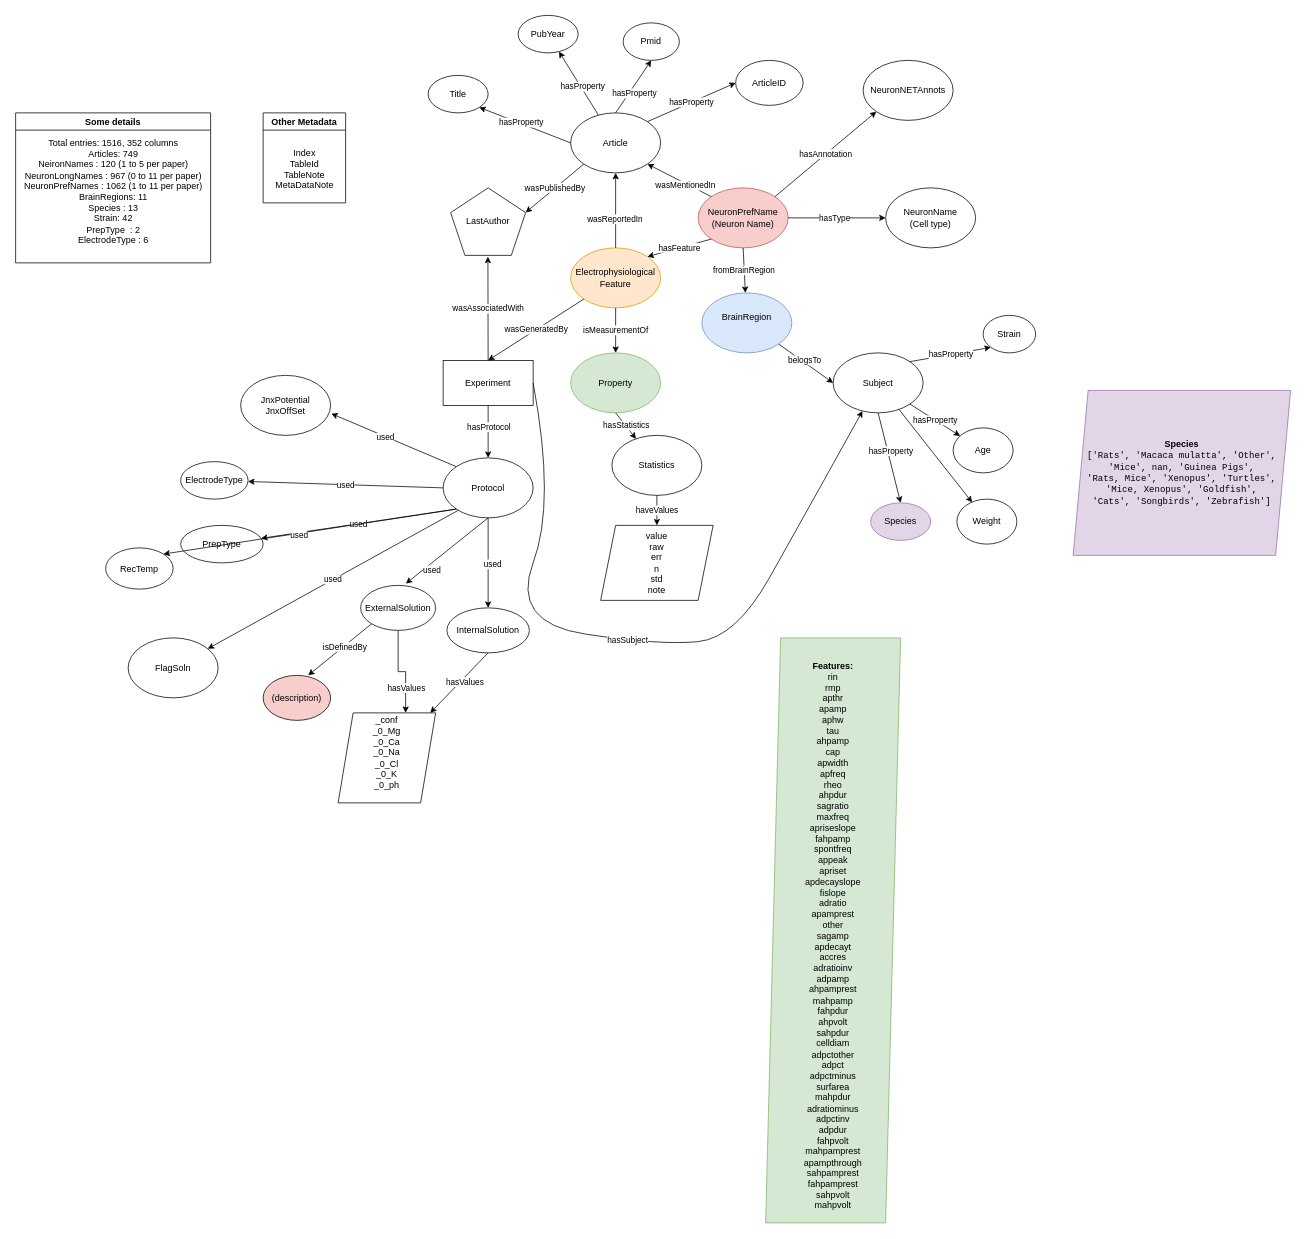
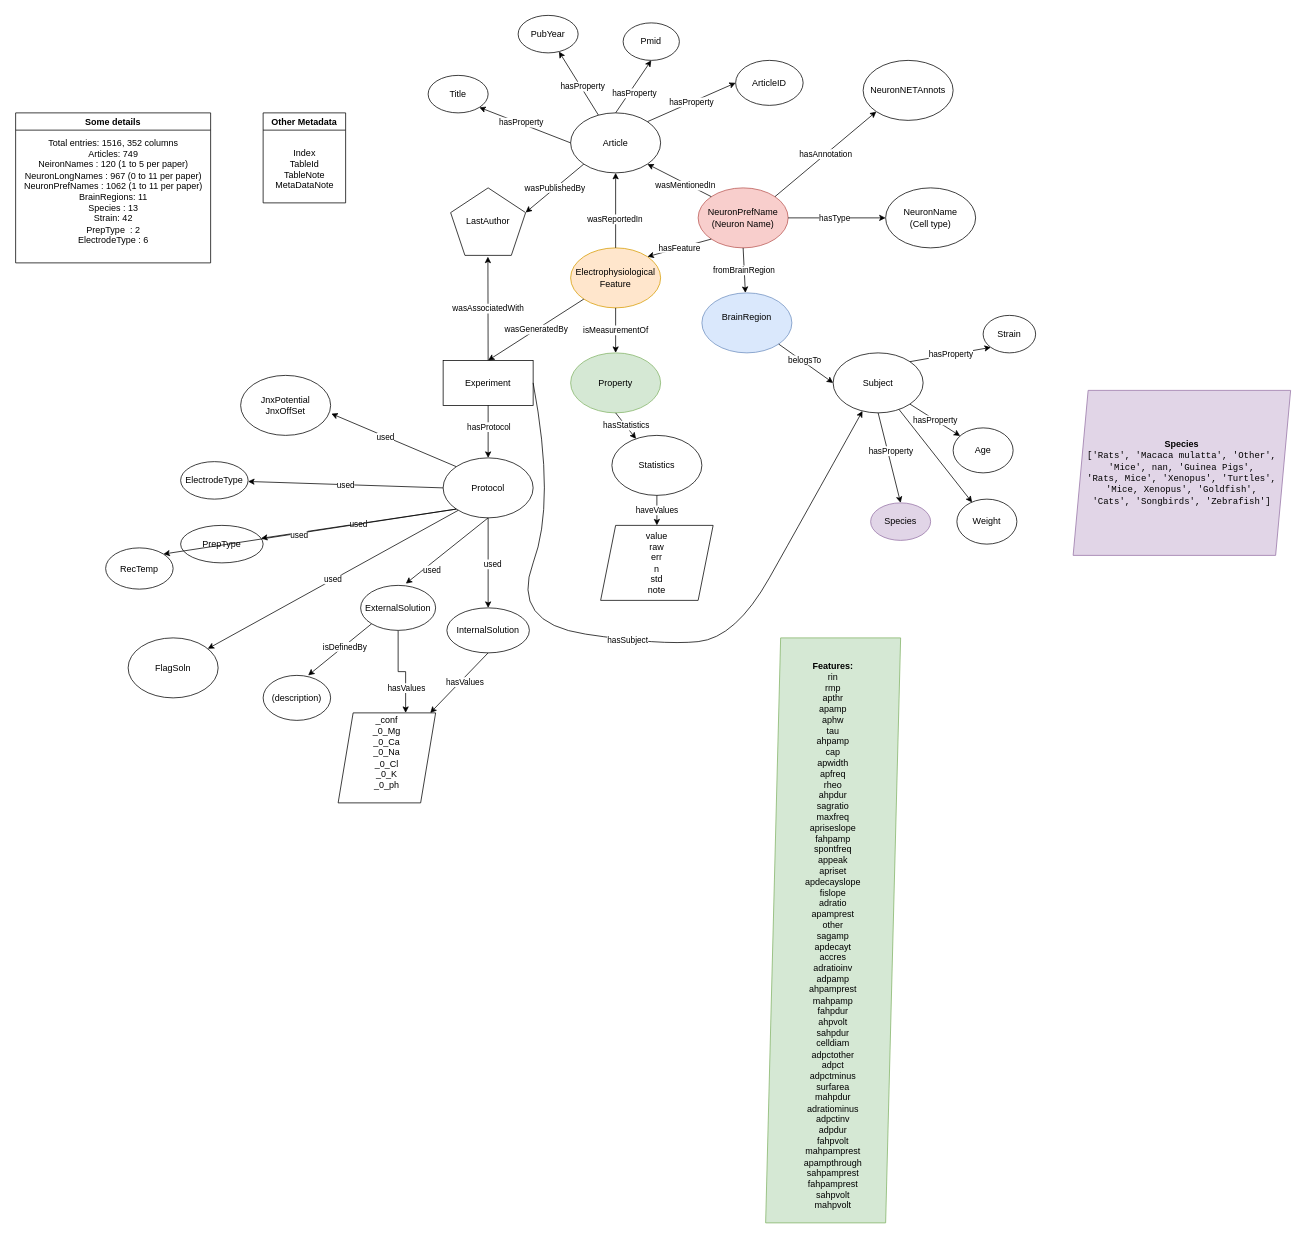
(297, 698) -> (297, 698)
